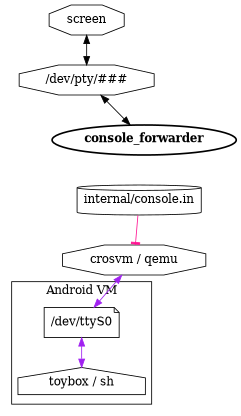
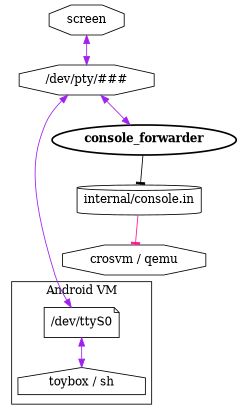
(87, 50) -> (87, 50)
(116, 110) -> (116, 110)
none -> (142, 168)
(108, 291) -> (37, 200)
